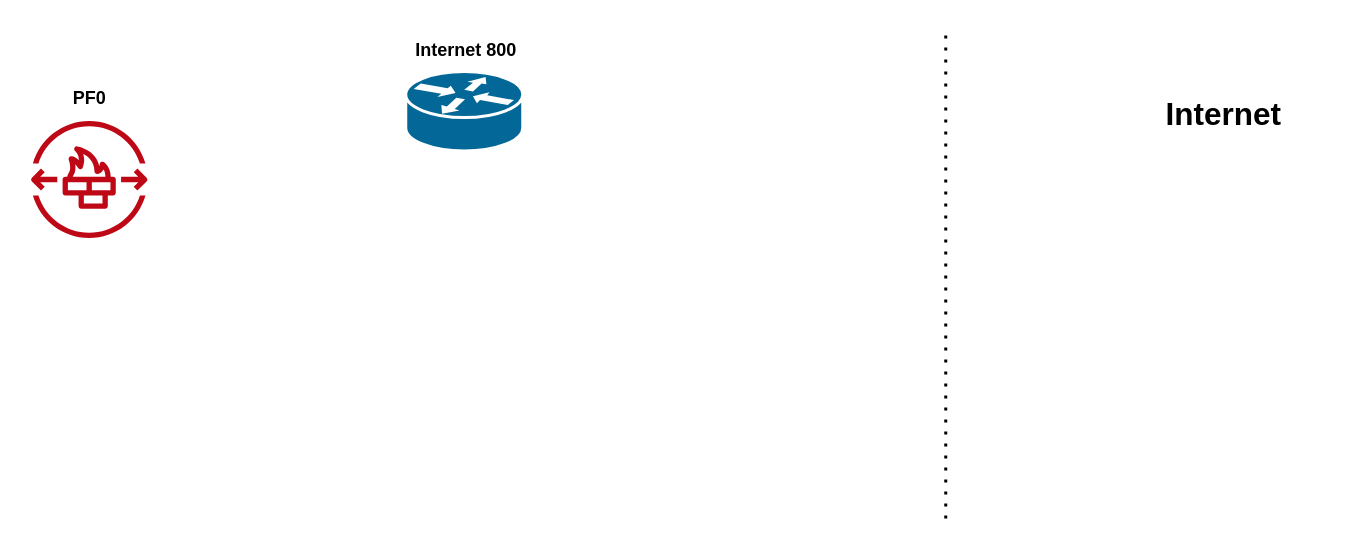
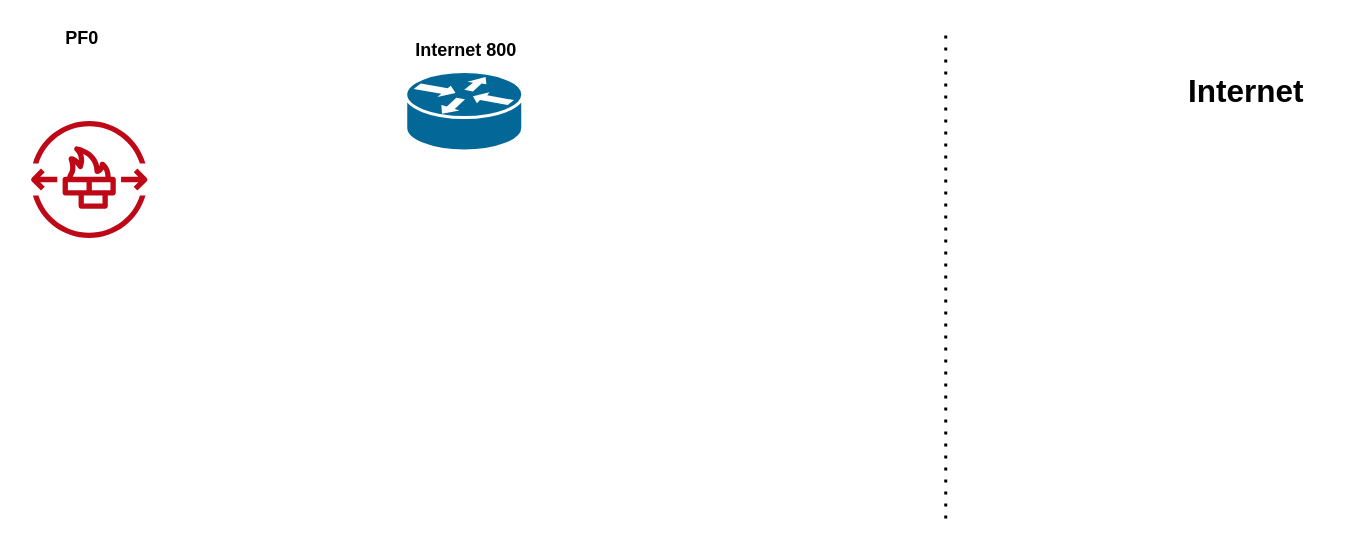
(89, 98) -> (82, 38)
(1223, 113) -> (1246, 91)
